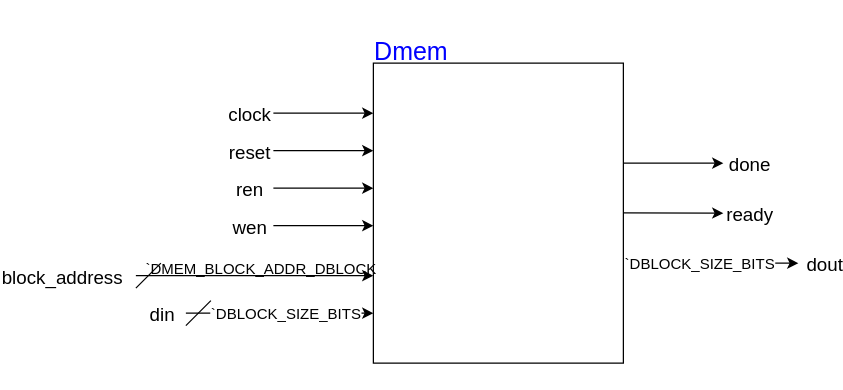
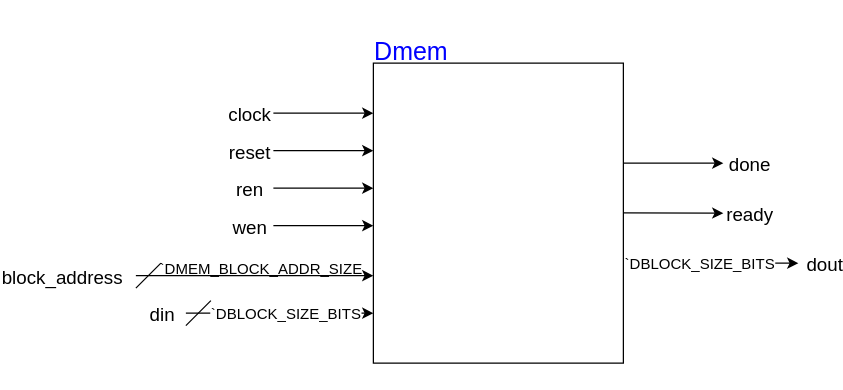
(261, 269) -> (261, 269)
